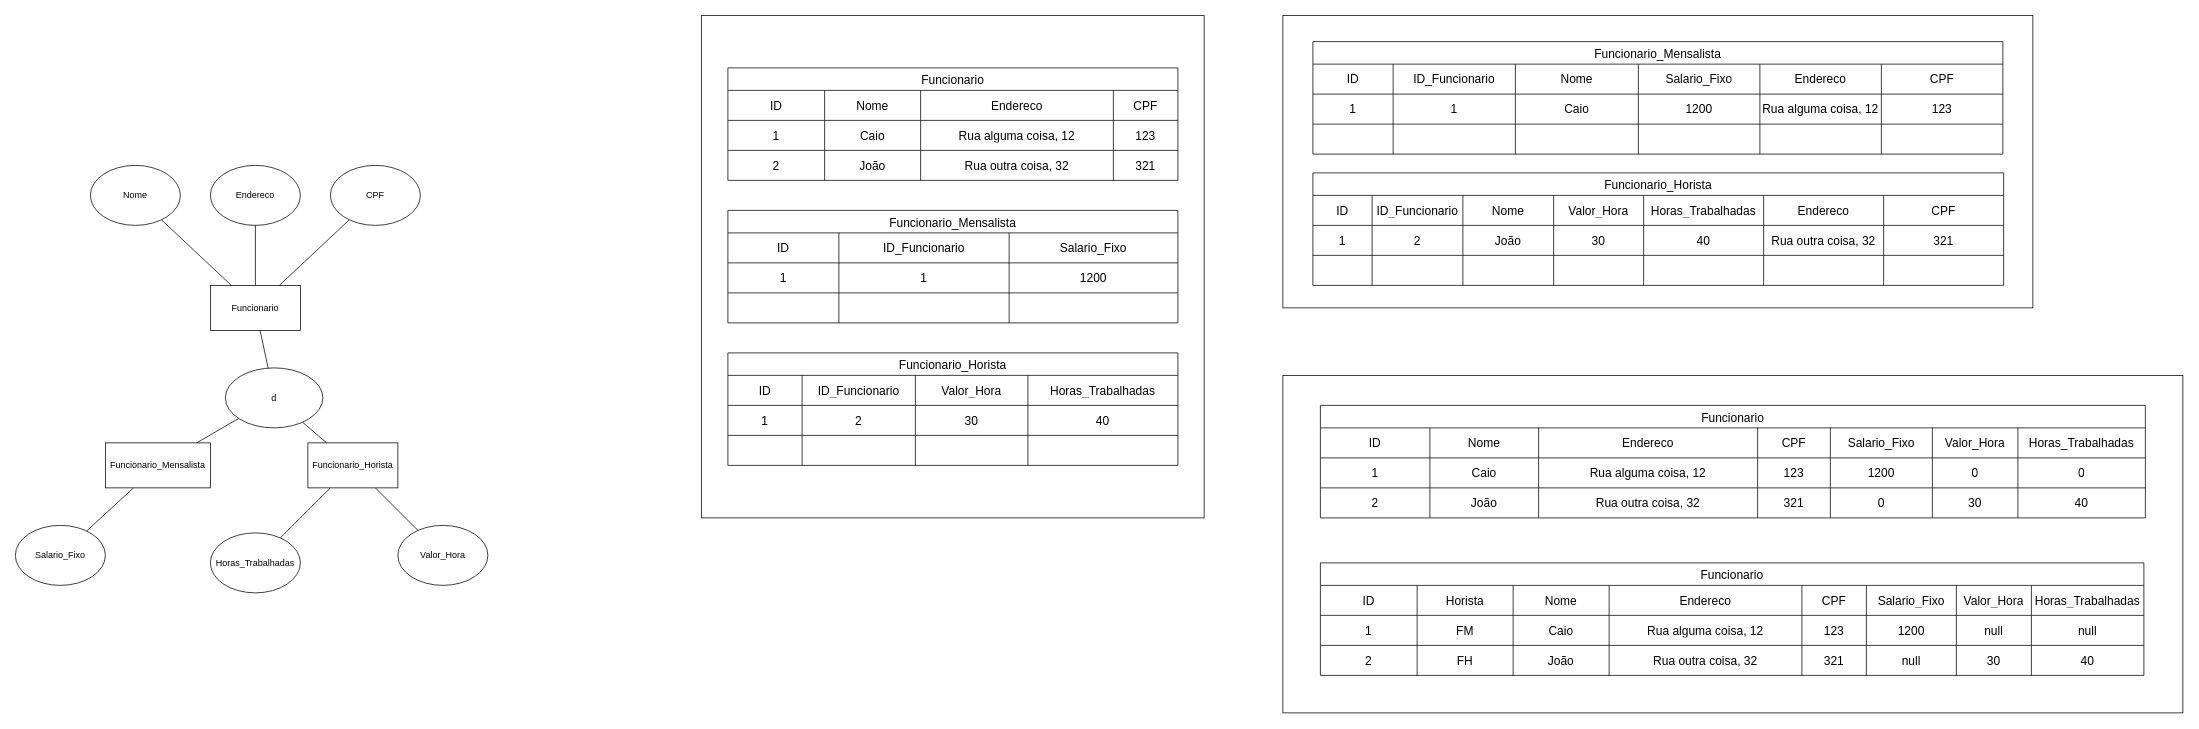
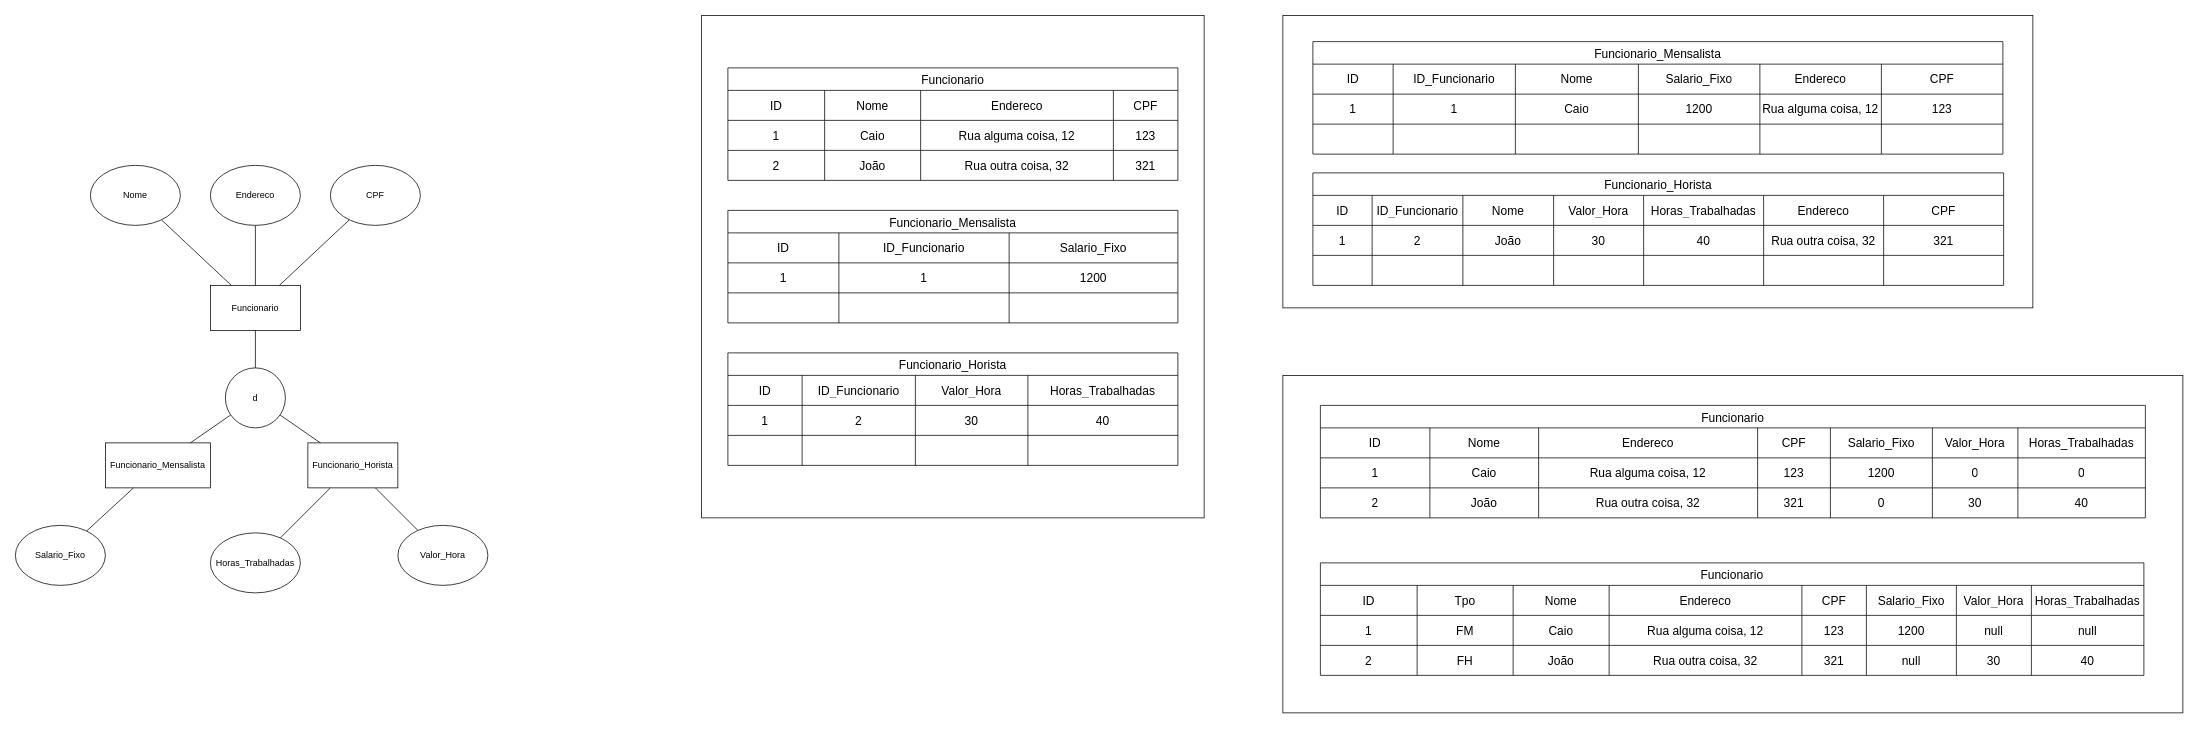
(274, 398) -> (255, 398)
(1465, 600) -> (1465, 600)
